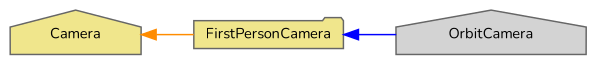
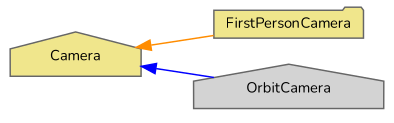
(377, 35) -> (185, 73)
